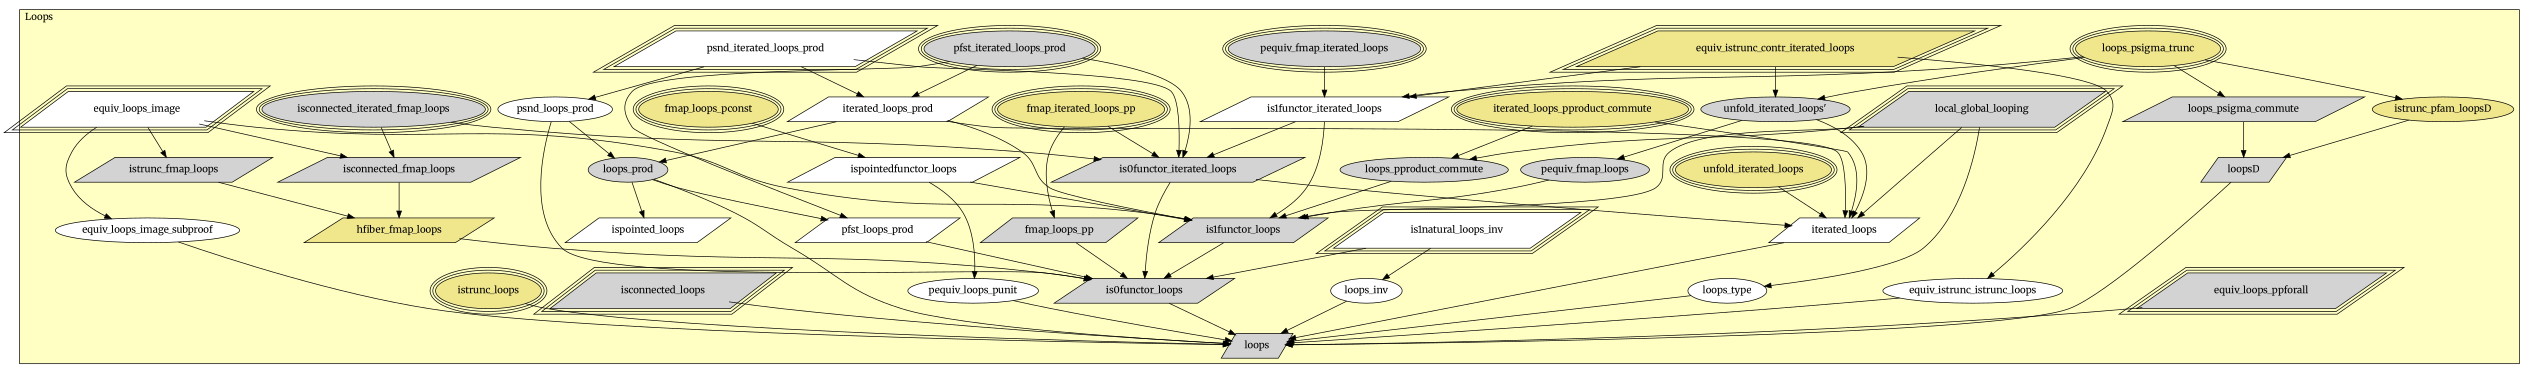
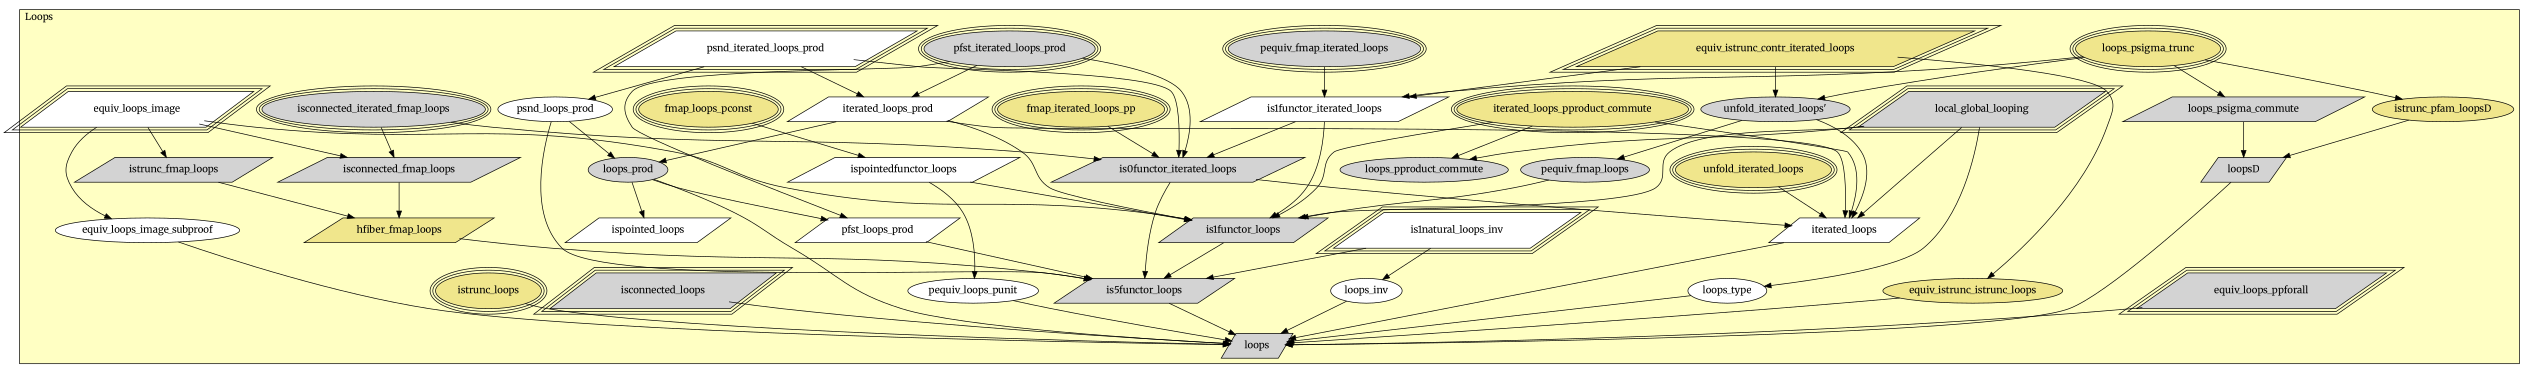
(1339, 198) -> (1370, 143)
(1059, 230) -> none
(1144, 291) -> (1144, 291)
(1973, 291) -> (1973, 291)
